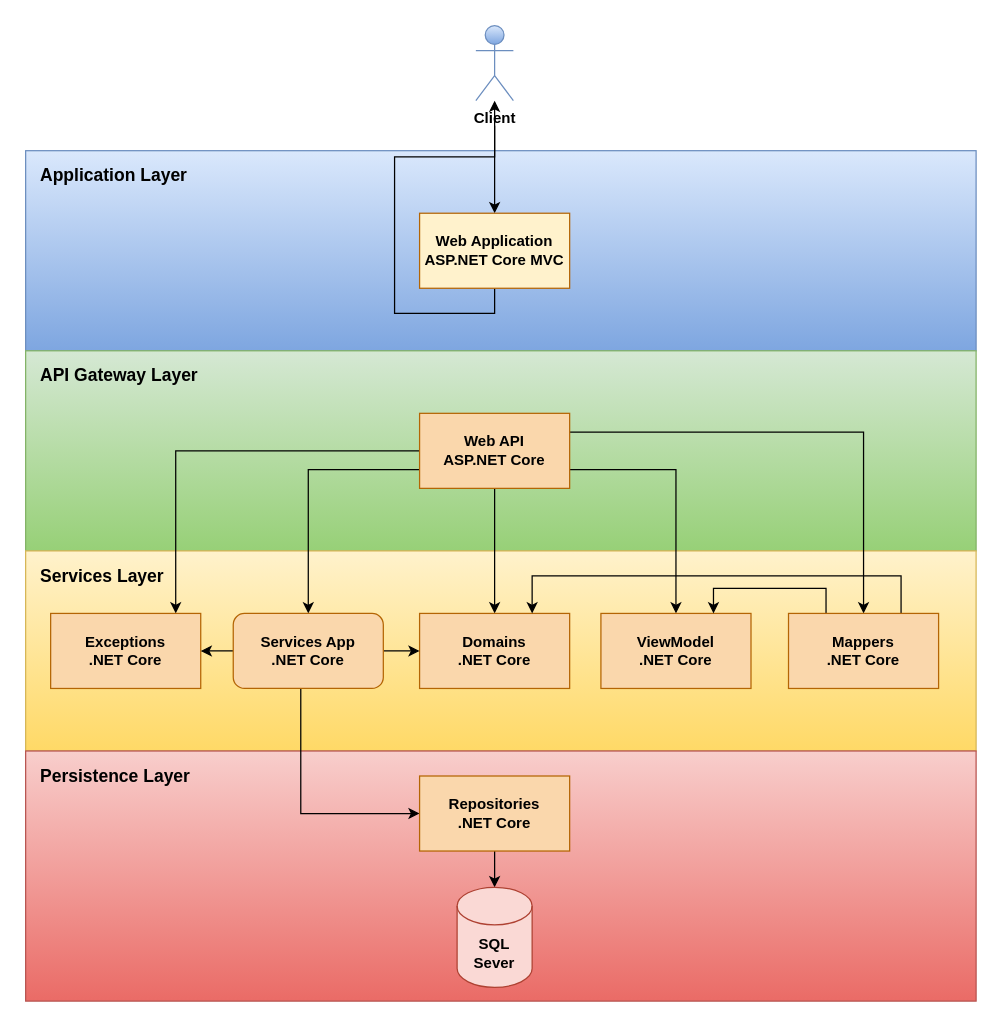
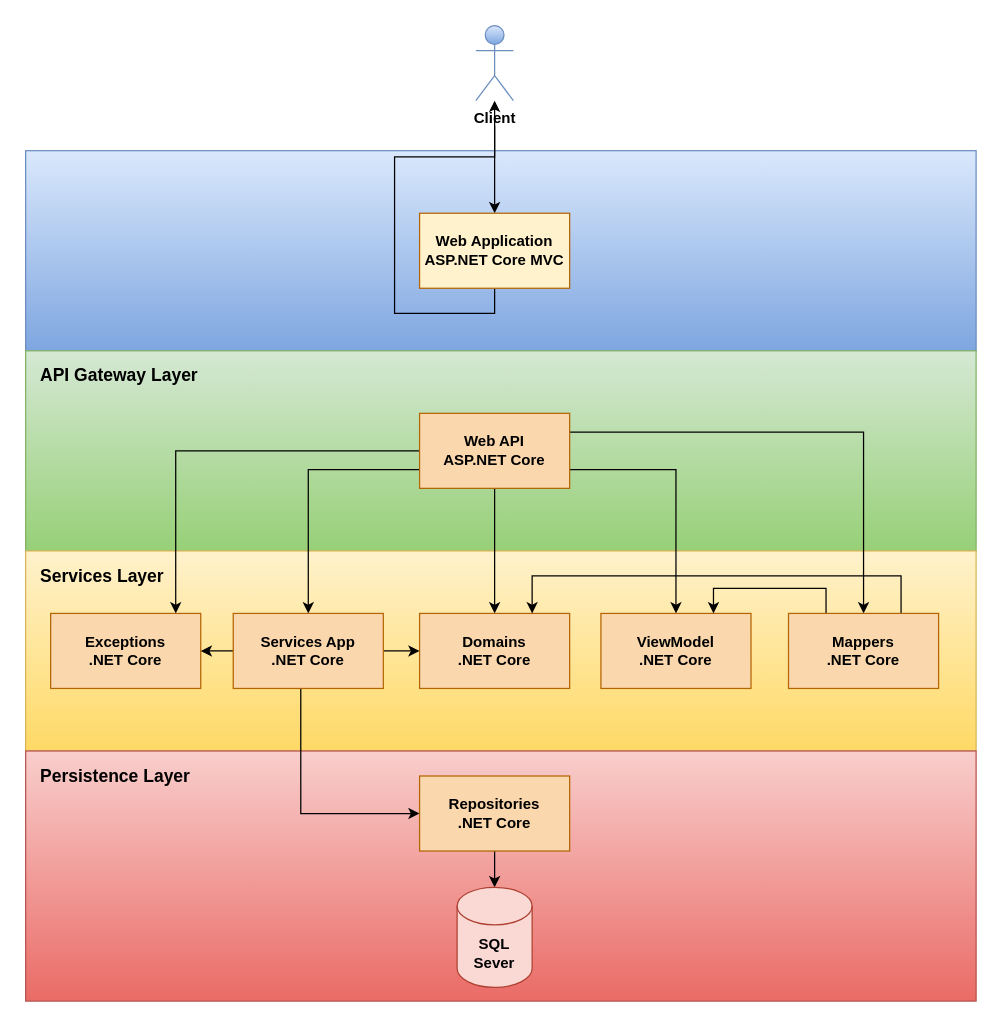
(119, 176) -> none
(308, 651) -> (308, 651)
